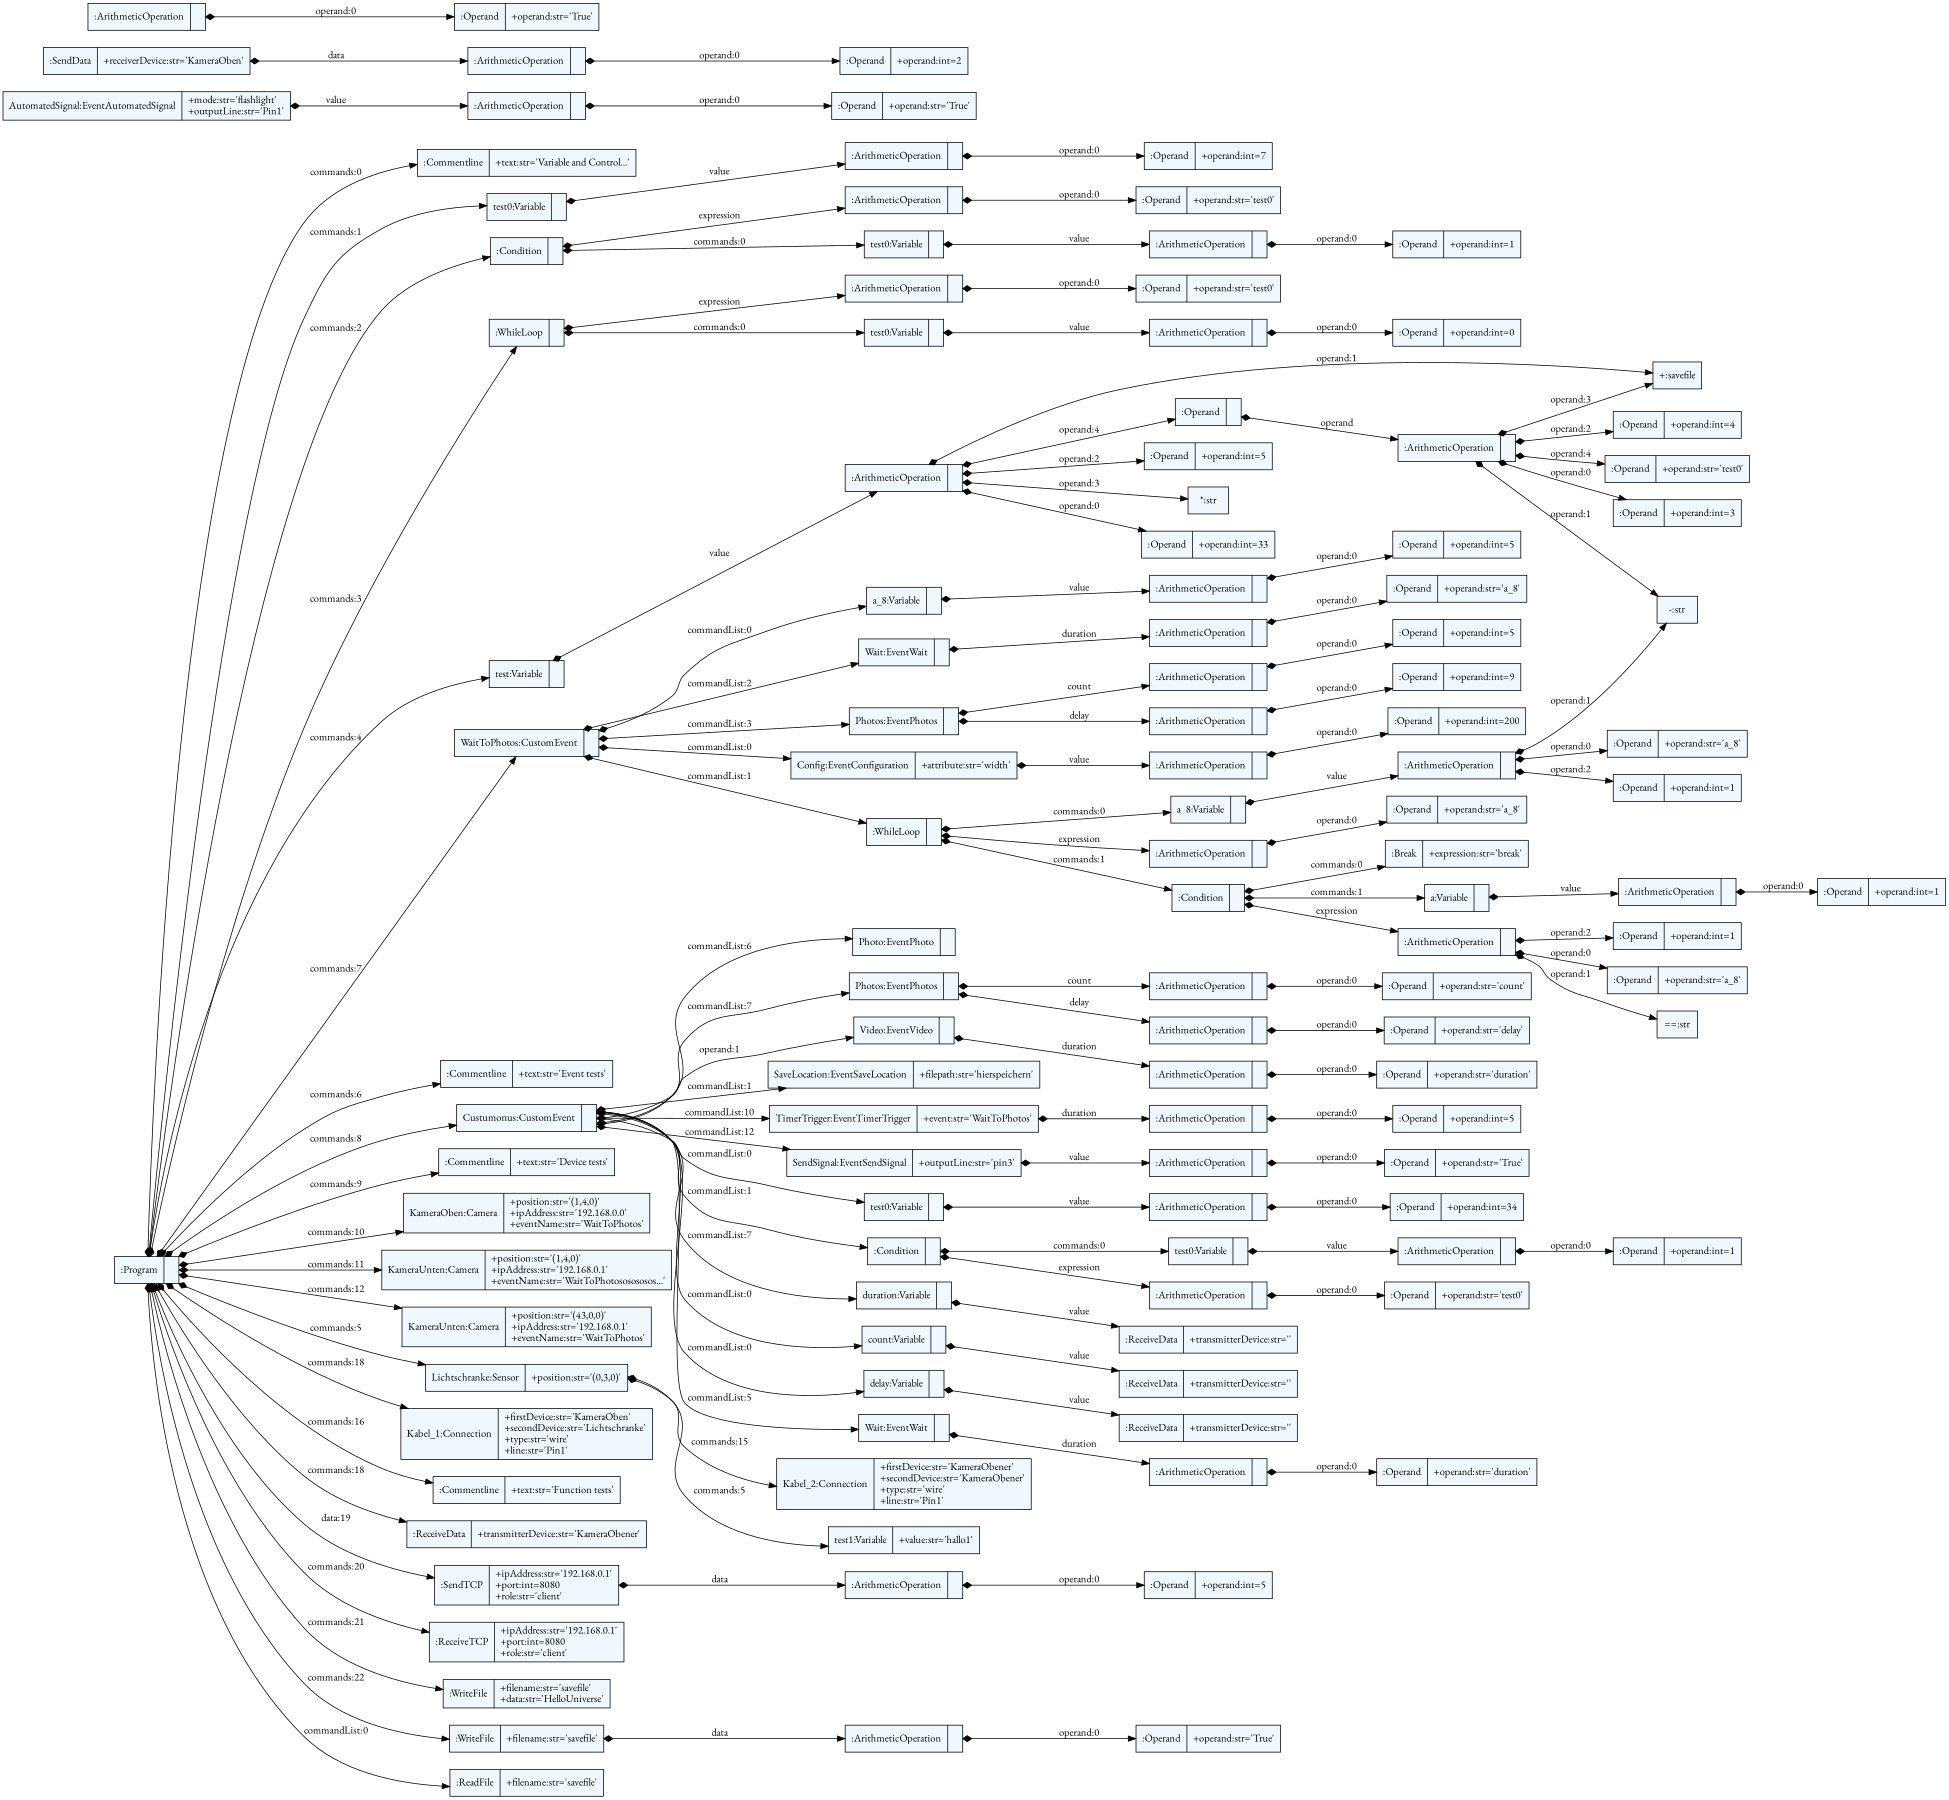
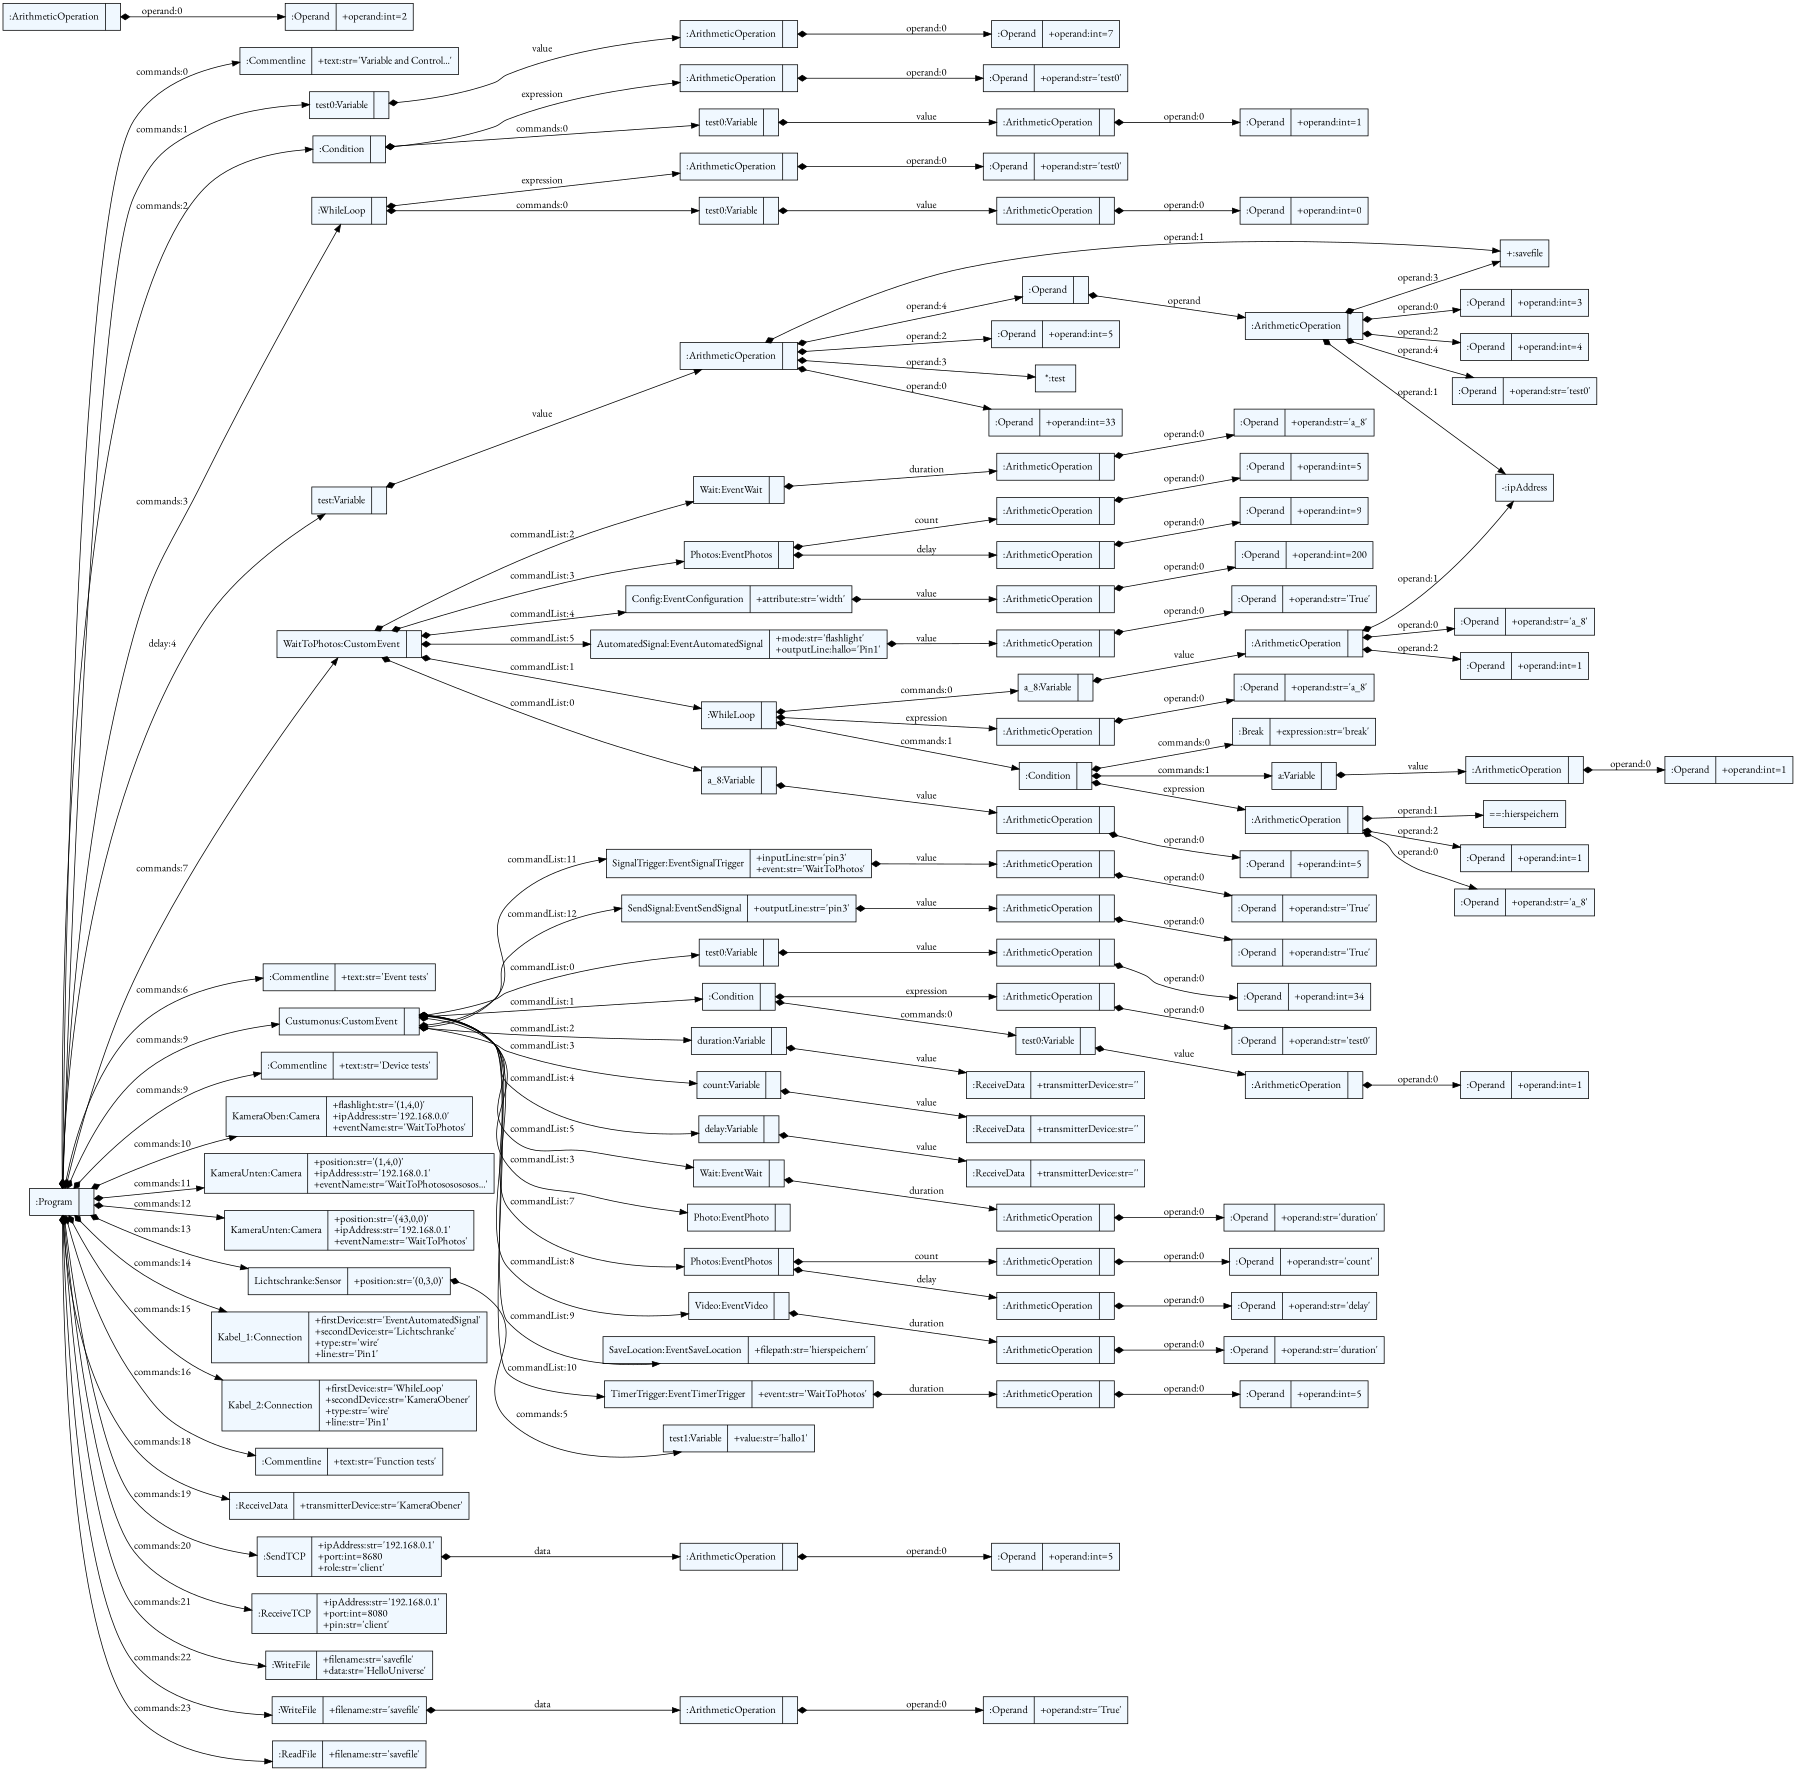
(147, 61) -> none
(236, 111) -> (828, 649)
(1208, 500) -> (1056, 378)
(1677, 610) -> (1525, 488)
none -> (507, 644)
(336, 737) -> (162, 644)
(720, 747) -> (542, 614)
none -> (739, 864)
(720, 946) -> (542, 1160)
(1677, 1024) -> (1525, 814)
(720, 1050) -> (542, 1261)
(720, 1086) -> (542, 1316)
(336, 1139) -> (162, 1040)
(555, 1202) -> (379, 1105)
(720, 1235) -> (542, 1029)
(720, 1294) -> (542, 1046)
(336, 1328) -> (162, 1229)
(720, 1348) -> (542, 1078)
(336, 1362) -> (162, 1263)
(567, 1417) -> (398, 1320)
(686, 1448) -> (132, 1312)
(947, 1467) -> (385, 1388)
(336, 1518) -> (162, 1494)
(528, 1585) -> (350, 1556)
(534, 1653) -> (356, 1624)
(336, 1731) -> (162, 1708)
